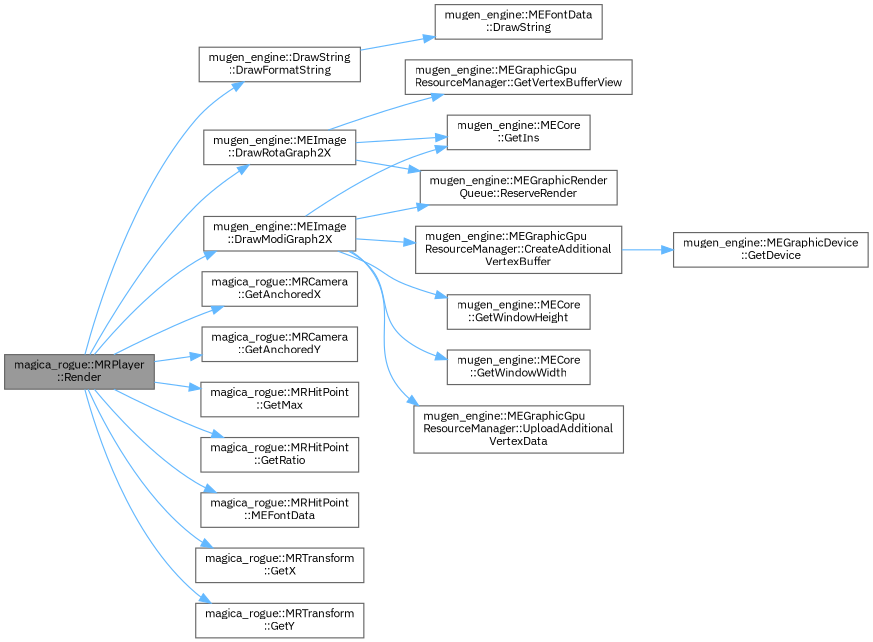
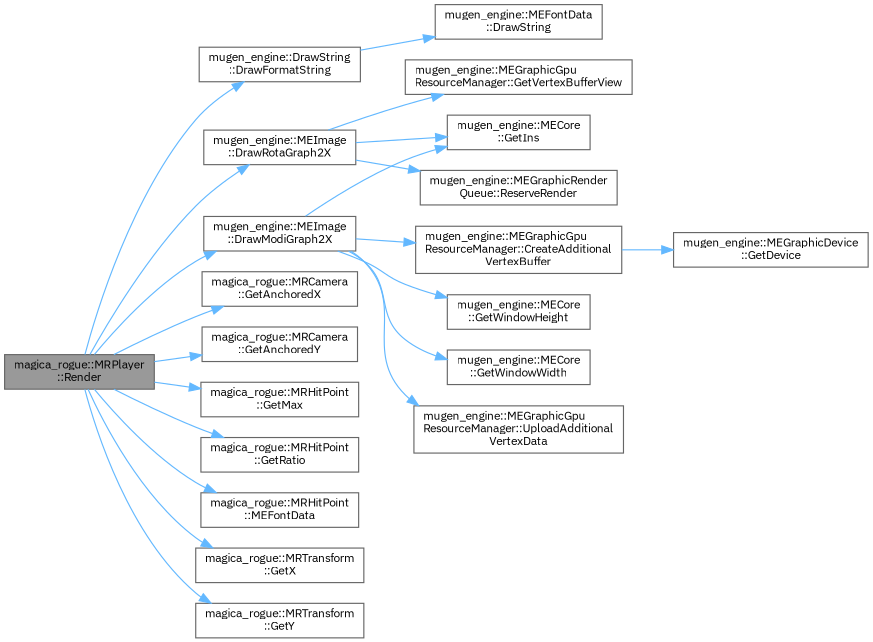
(387, 213) -> none
